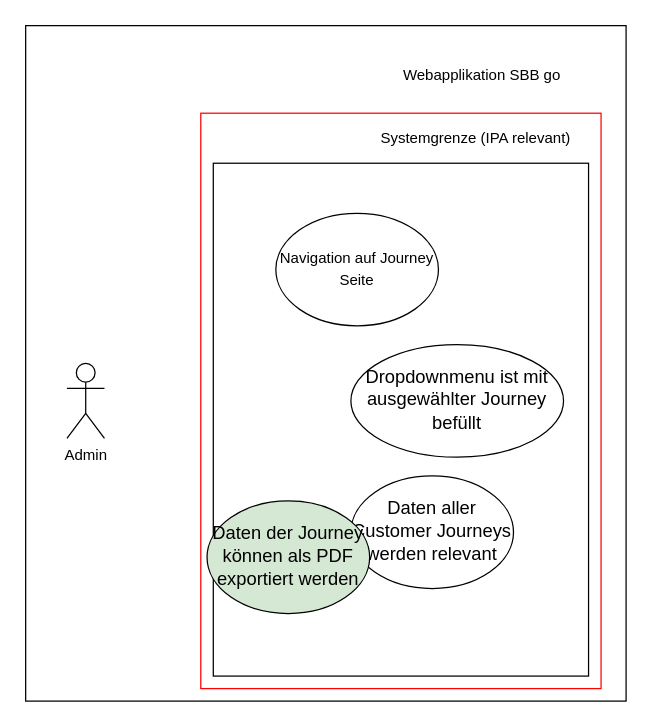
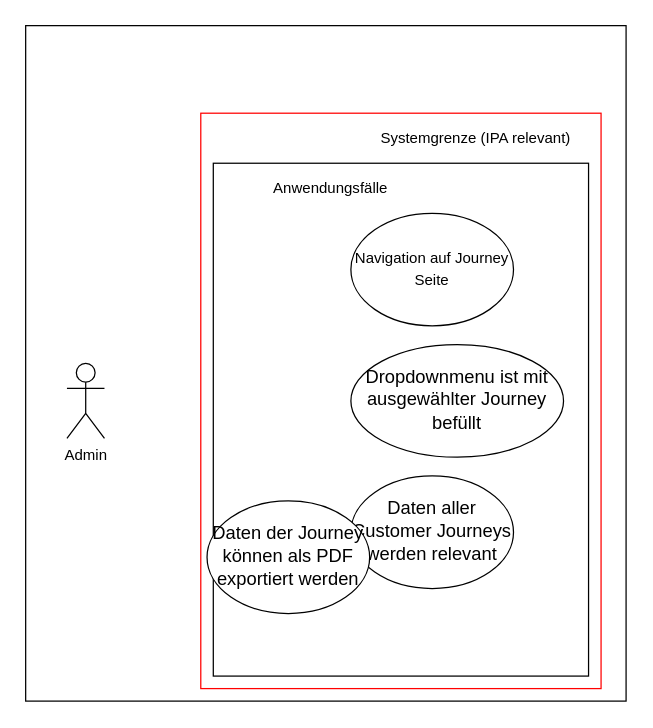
(482, 76) -> none
none -> (331, 188)
(357, 269) -> (432, 269)
(288, 557) -> (288, 557)
